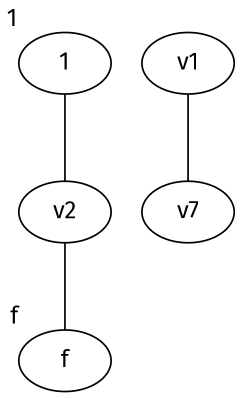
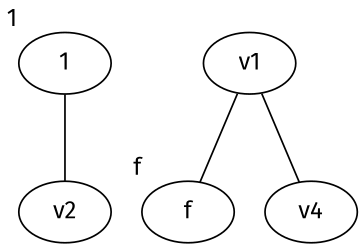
(188, 212) -> (311, 212)
(65, 286) -> (219, 138)
